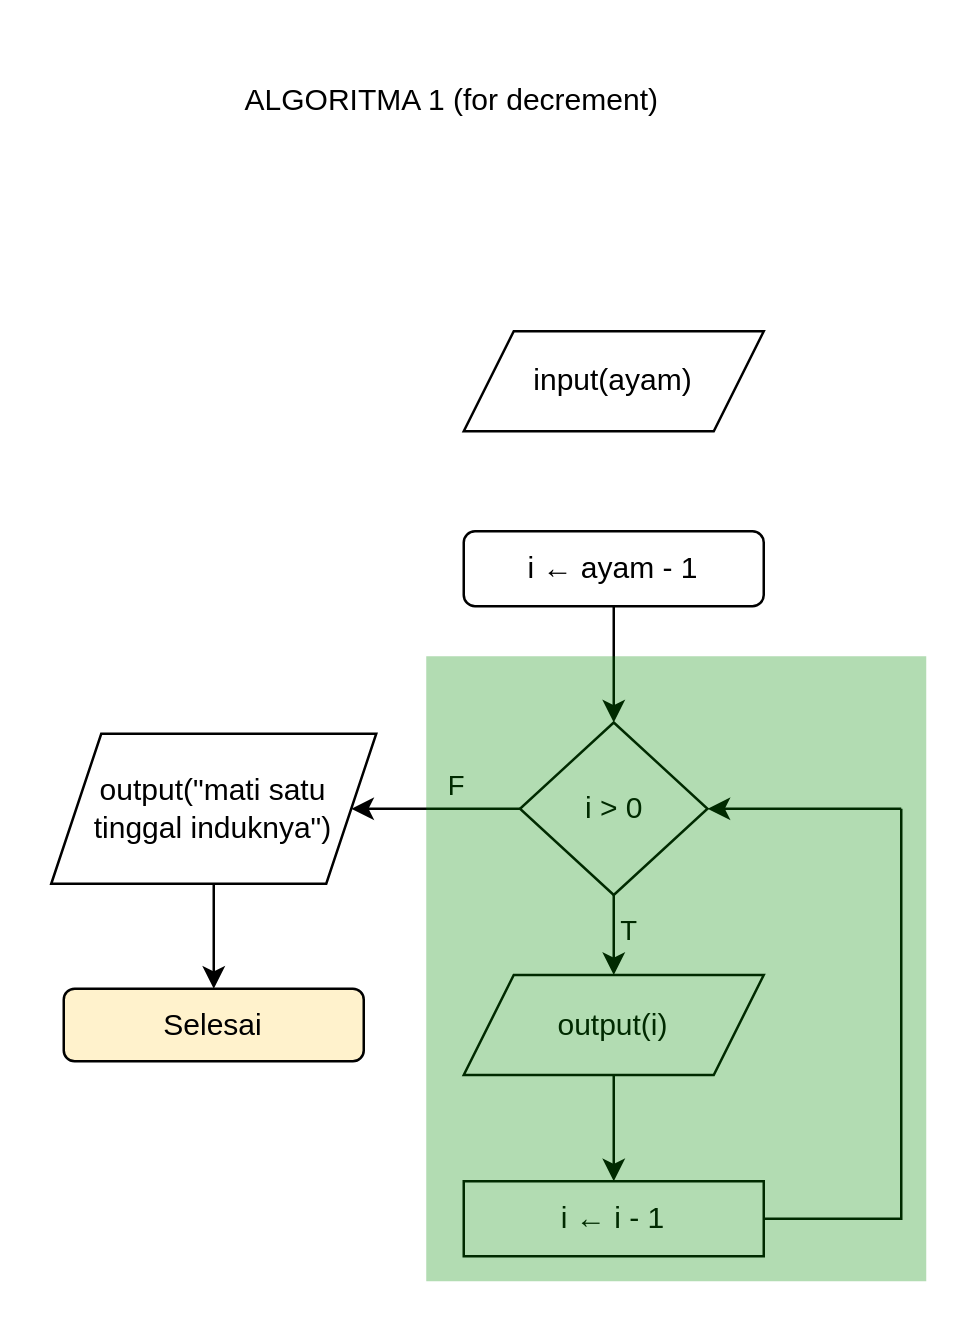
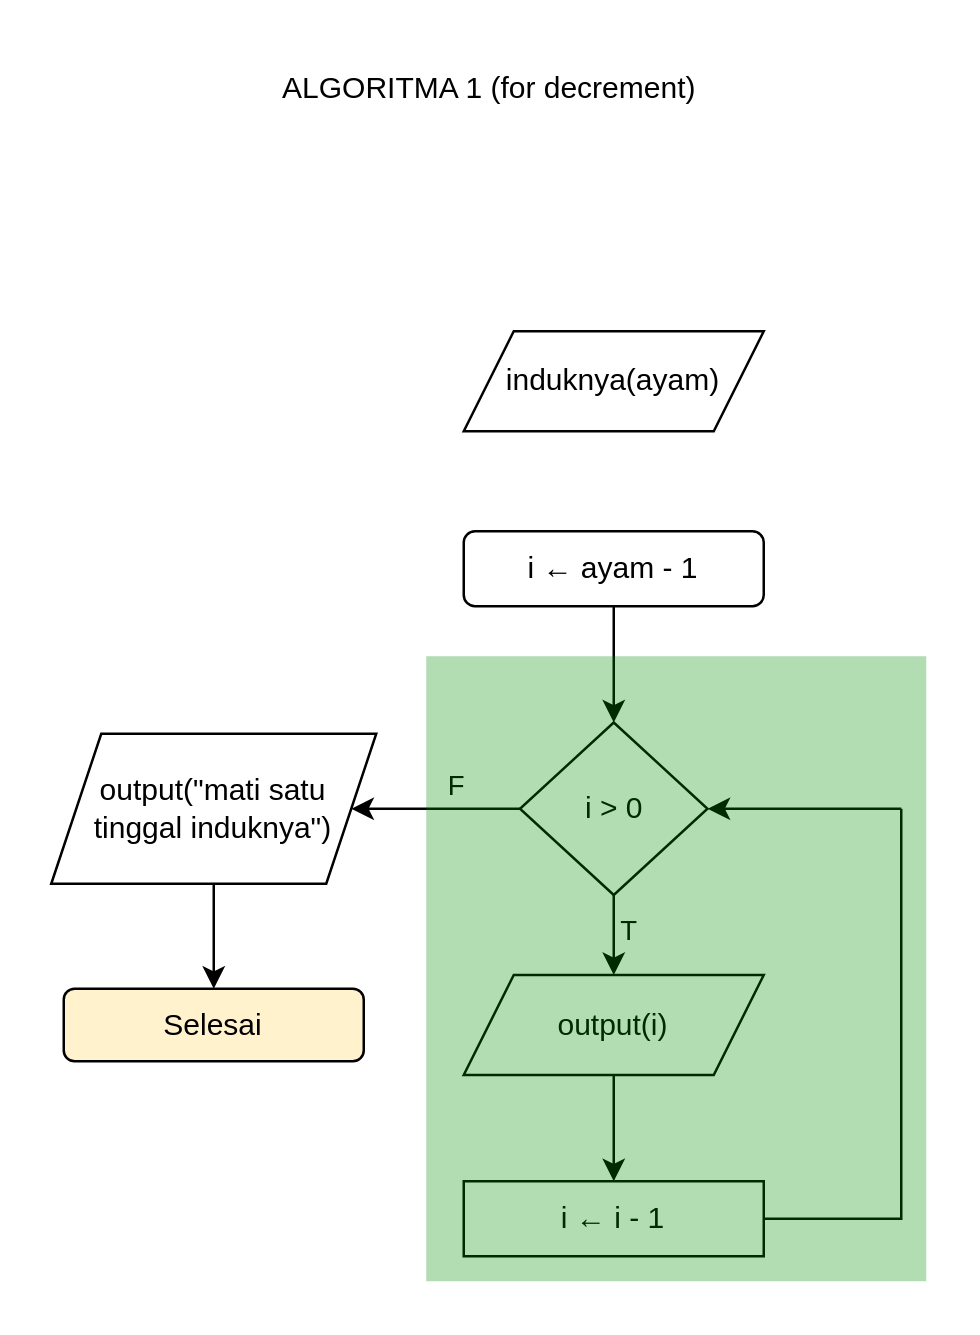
(451, 101) -> (489, 89)
(614, 381) -> (614, 381)
